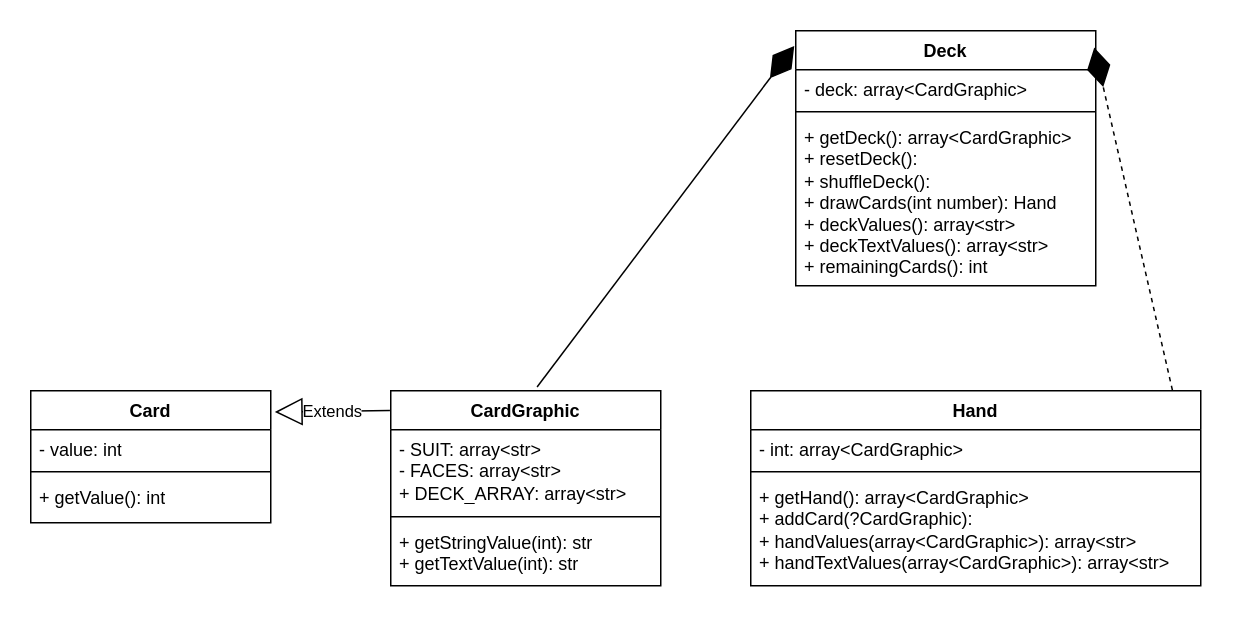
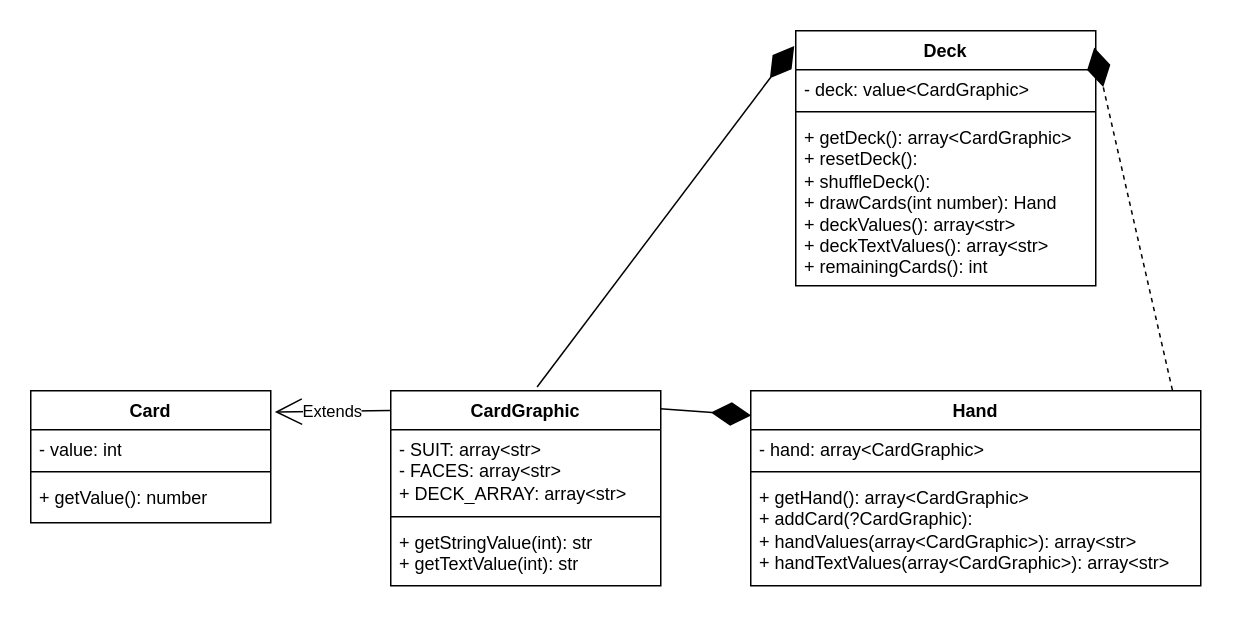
(926, 91) -> (924, 91)
none -> (686, 411)
(303, 412) -> (291, 412)
(874, 451) -> (881, 451)
(114, 499) -> (131, 499)
